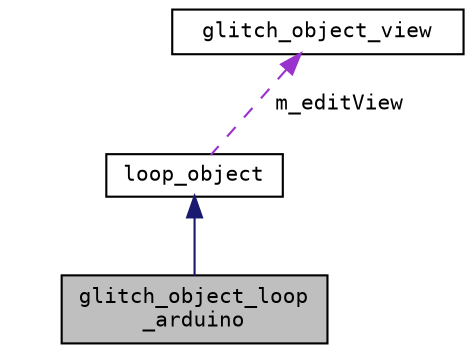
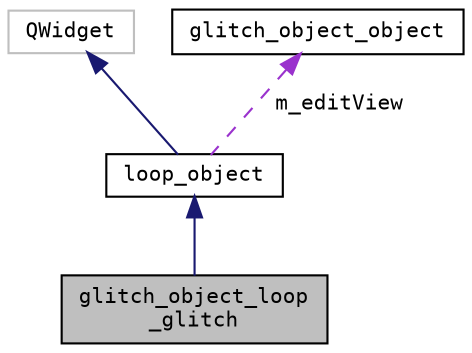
none -> (71, 32)
(318, 32) -> (318, 32)
(195, 309) -> (195, 309)
